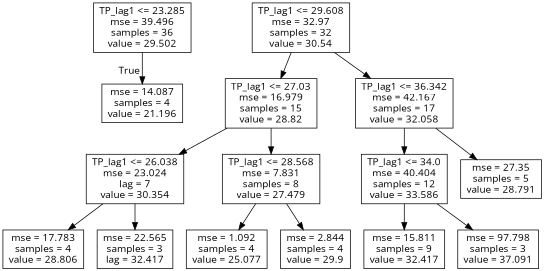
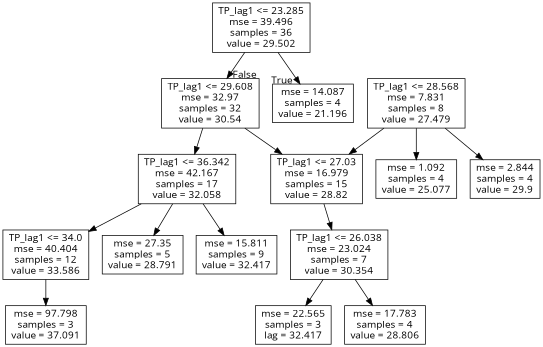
none -> (238, 62)
(271, 137) -> (369, 139)
(135, 179) -> (339, 255)
(404, 213) -> (212, 217)
